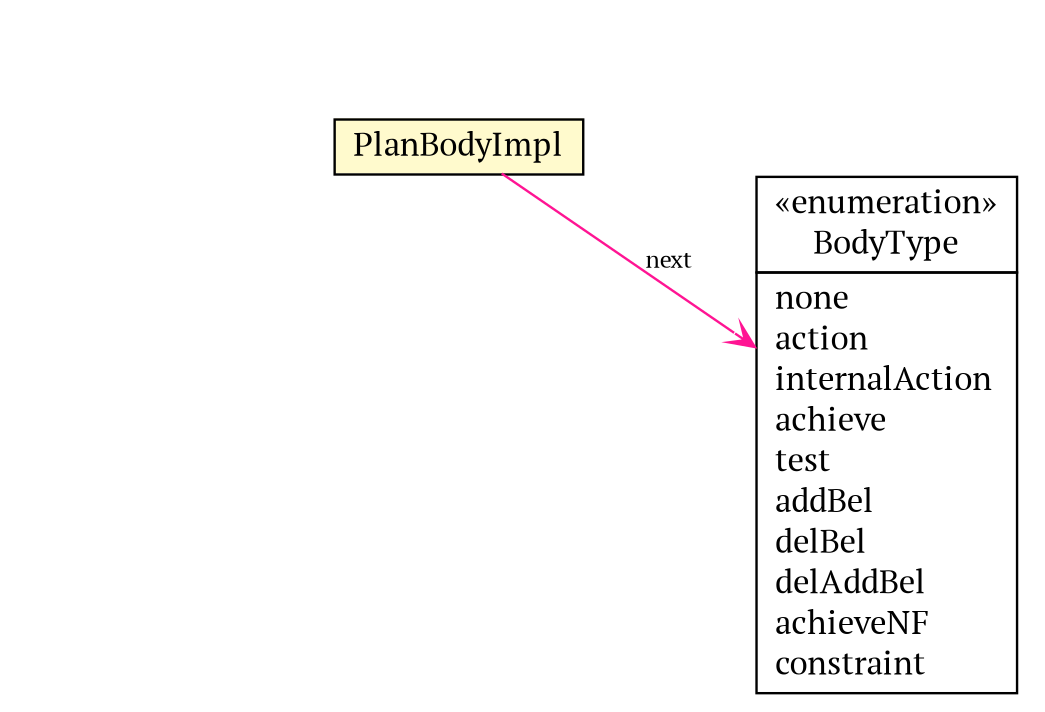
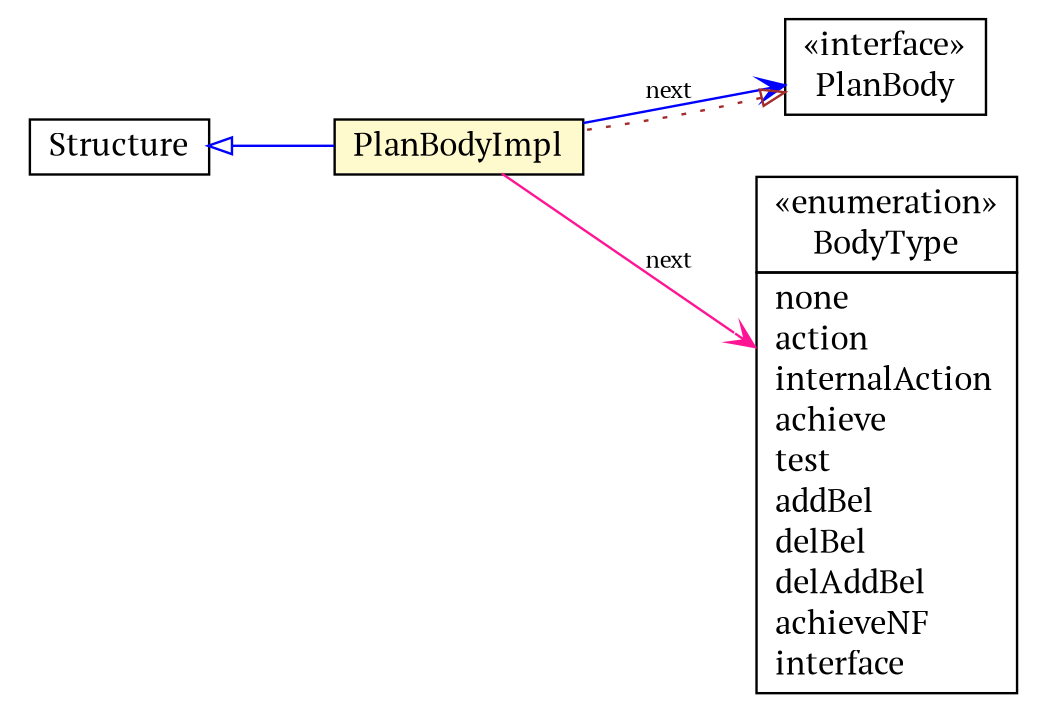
none -> (886, 67)
none -> (118, 146)
(851, 664) -> (840, 664)
